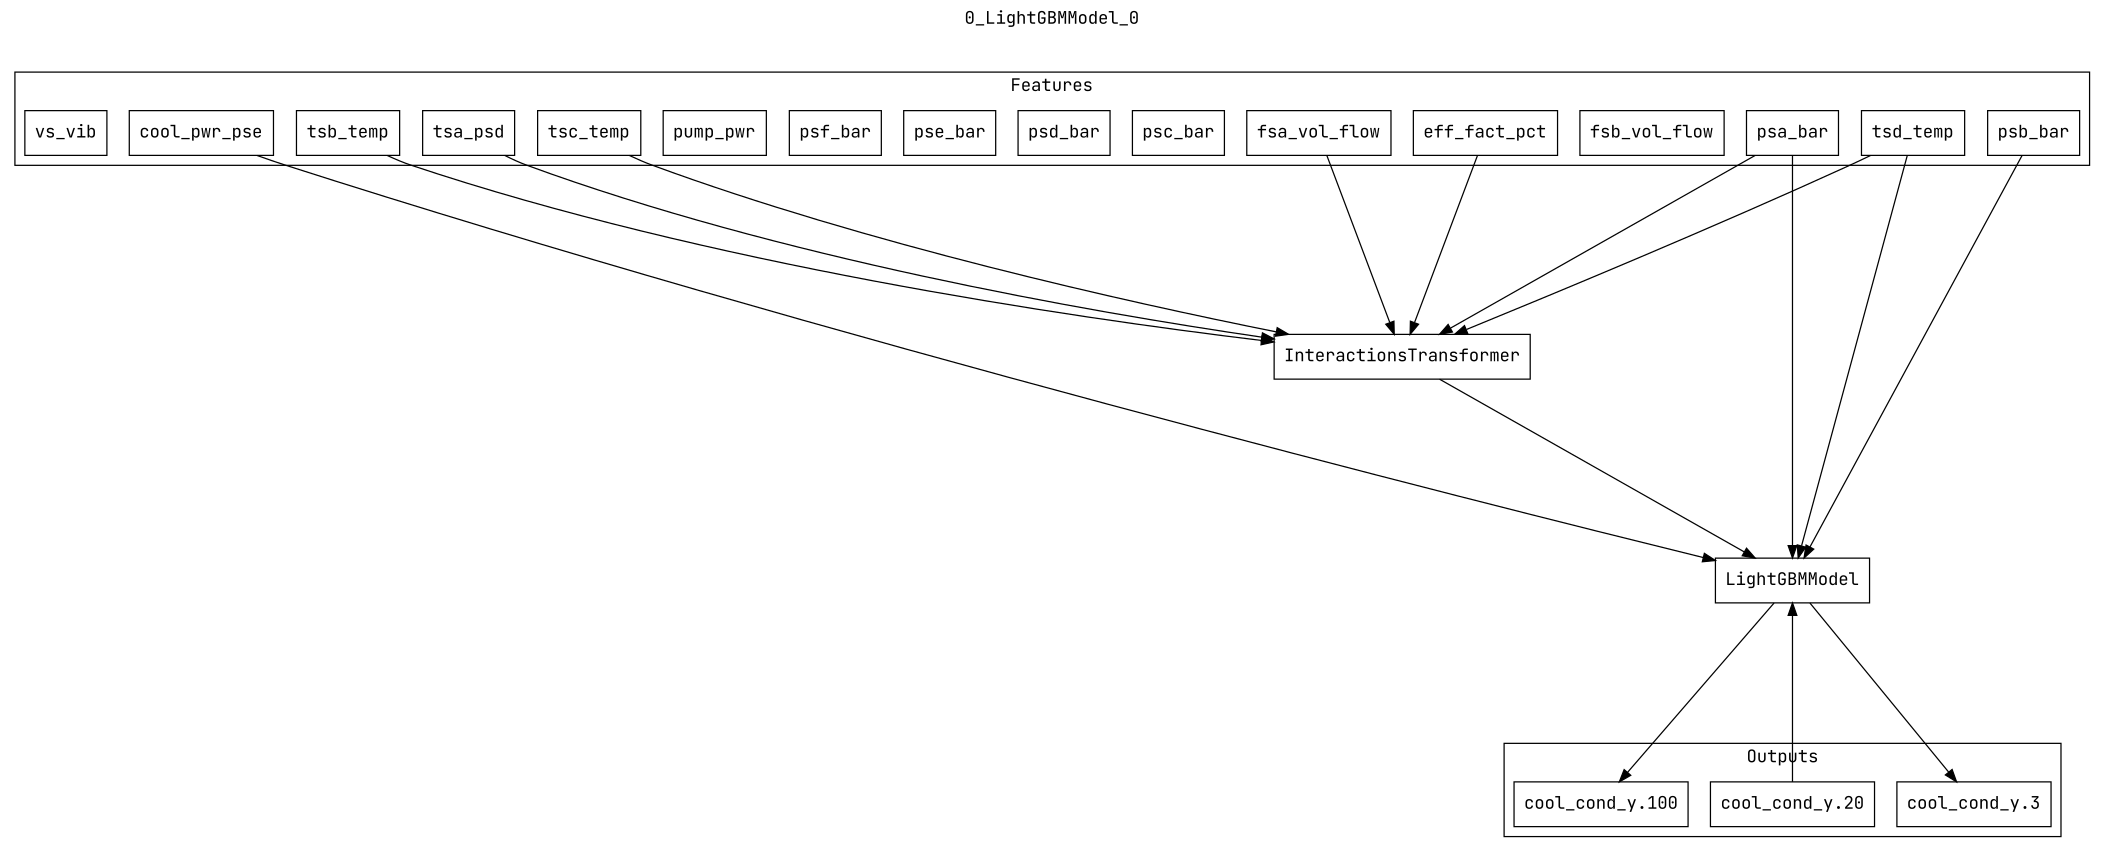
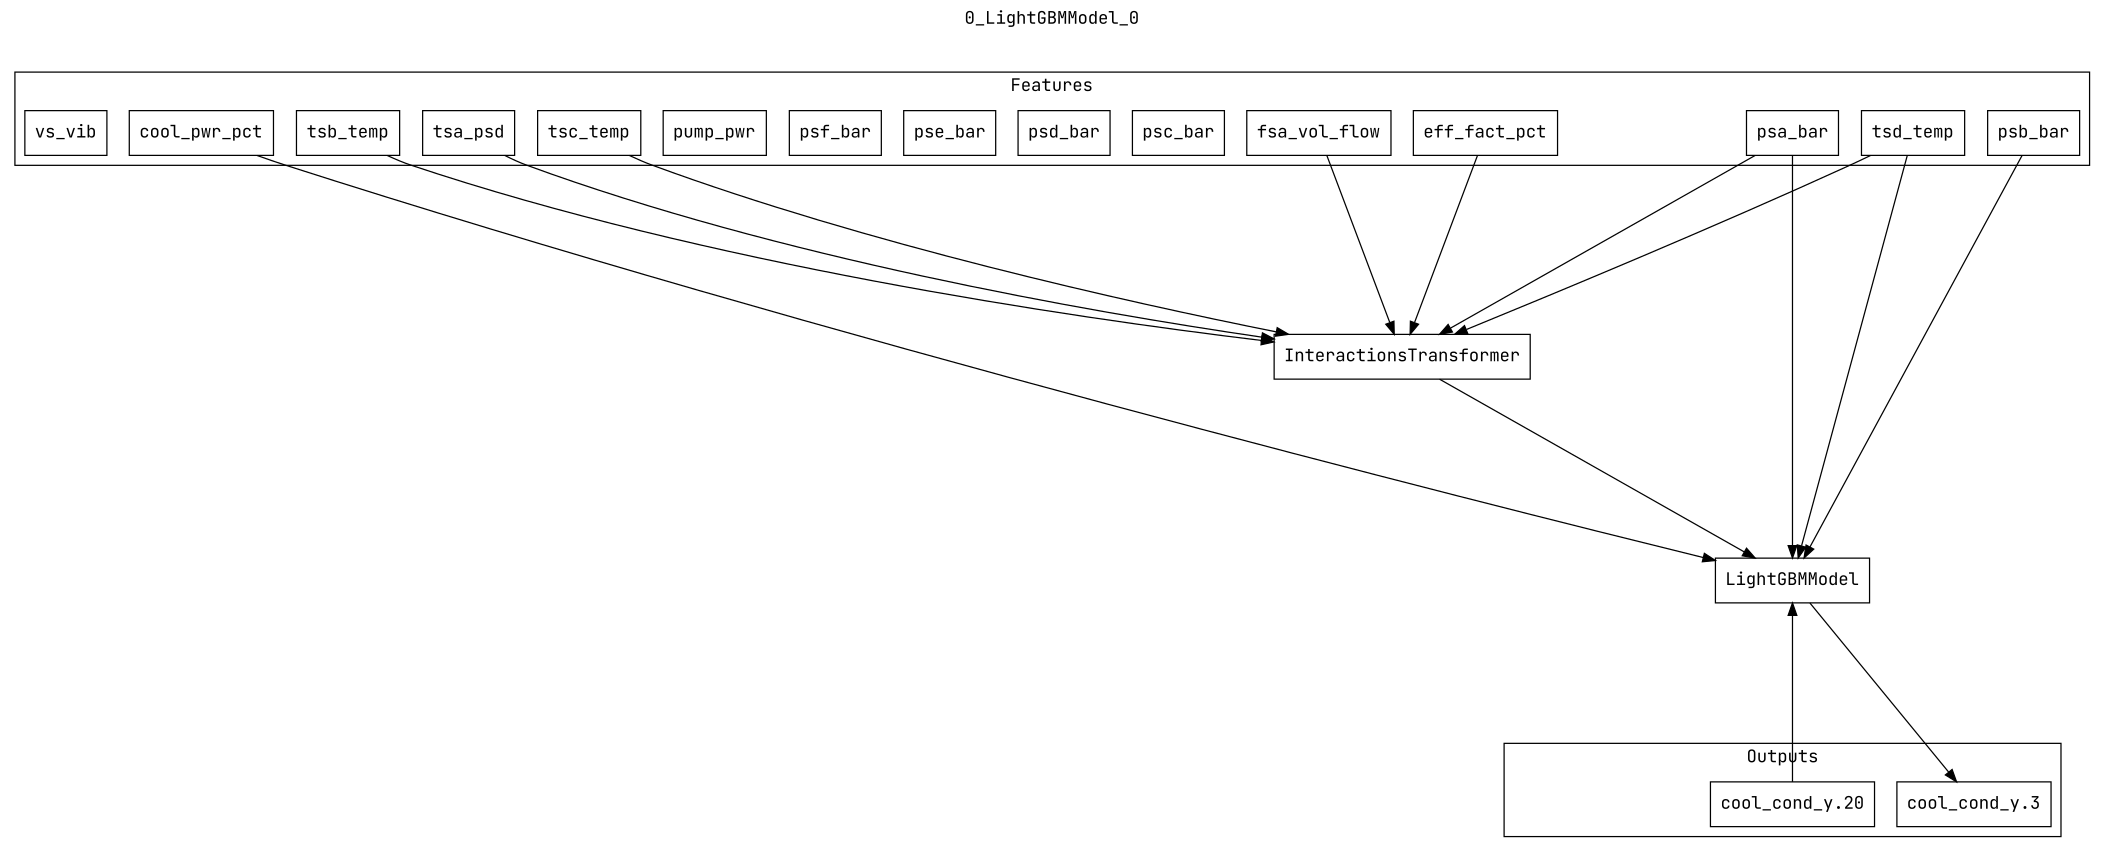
(201, 133) -> (201, 133)
(1652, 133) -> none
(1601, 804) -> none
